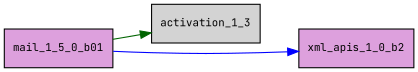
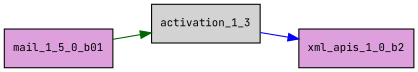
(200, 53) -> (274, 35)
